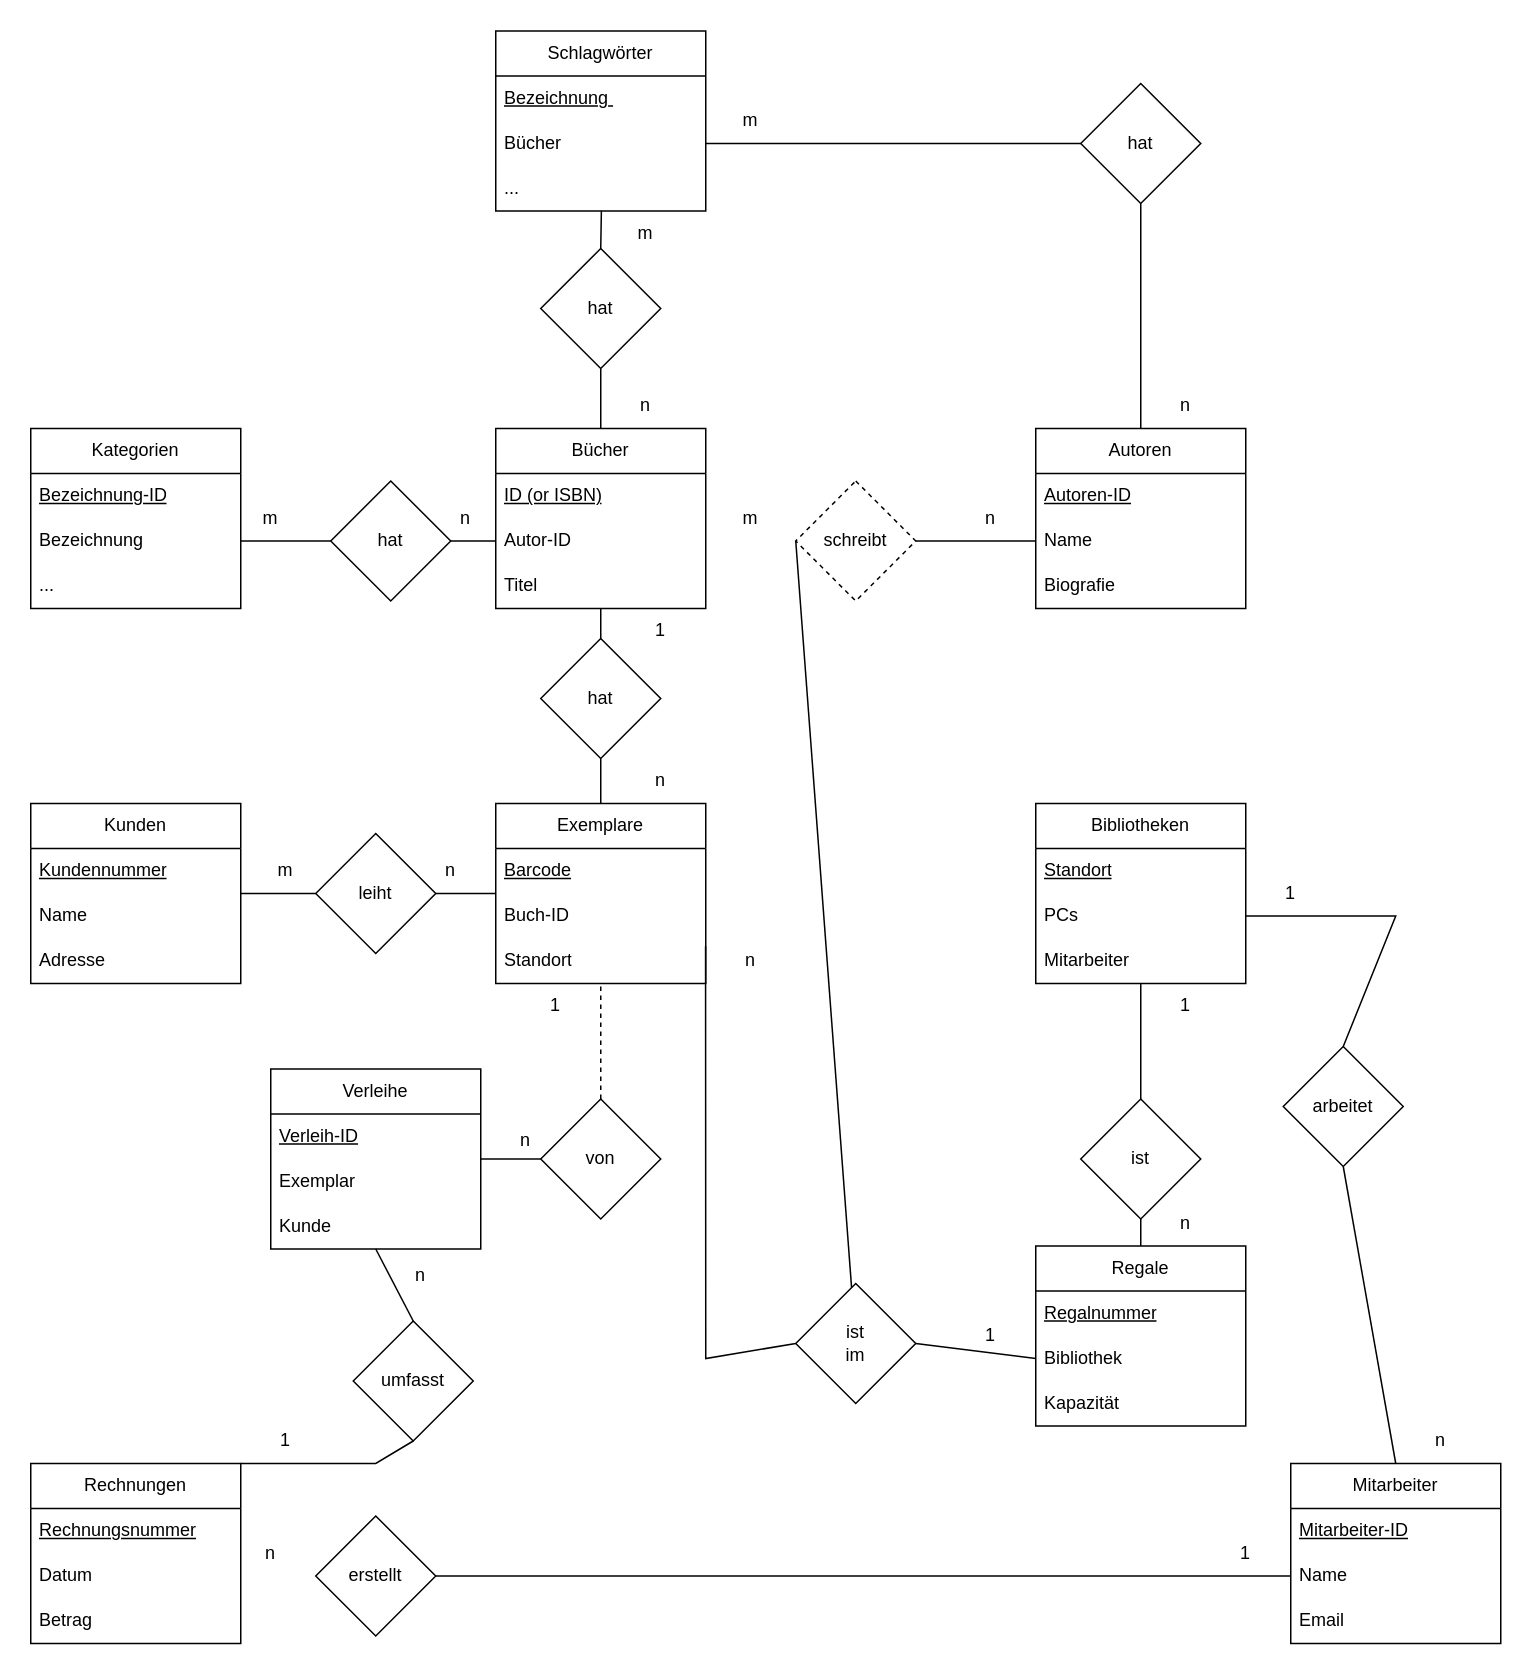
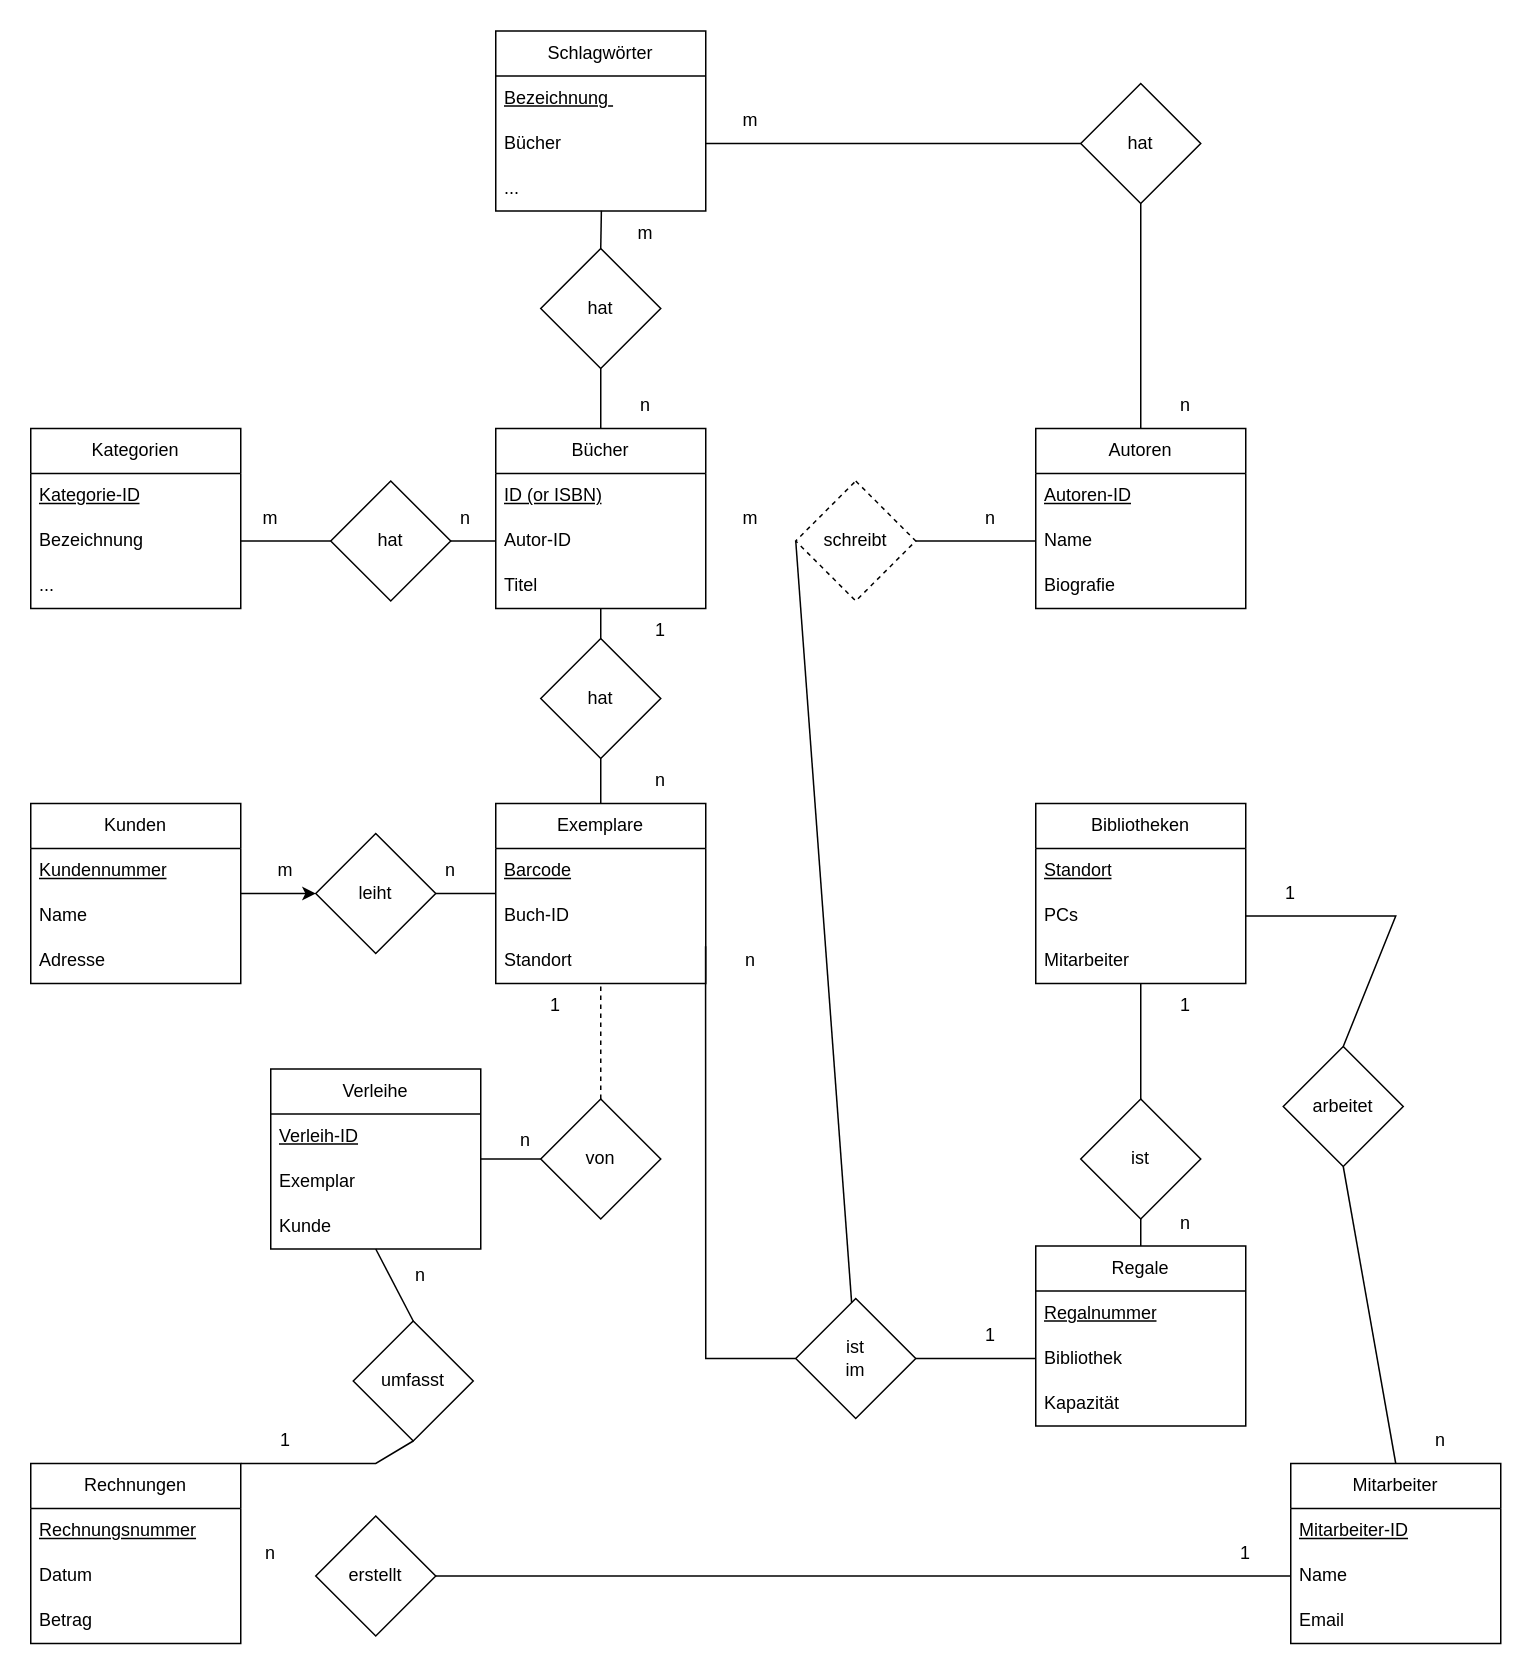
(108, 496) -> (98, 496)
(308, 893) -> (304, 893)
(856, 1343) -> (856, 1358)
